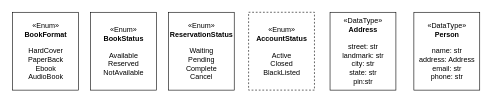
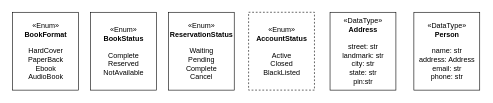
(124, 51) -> (124, 51)
